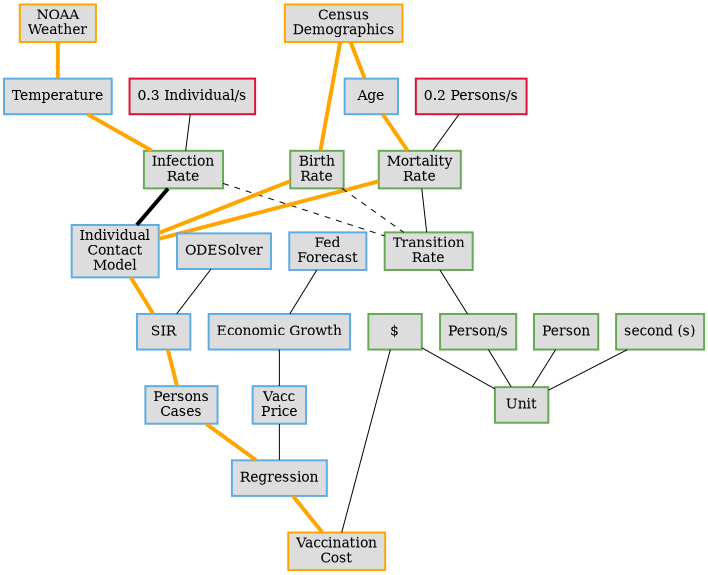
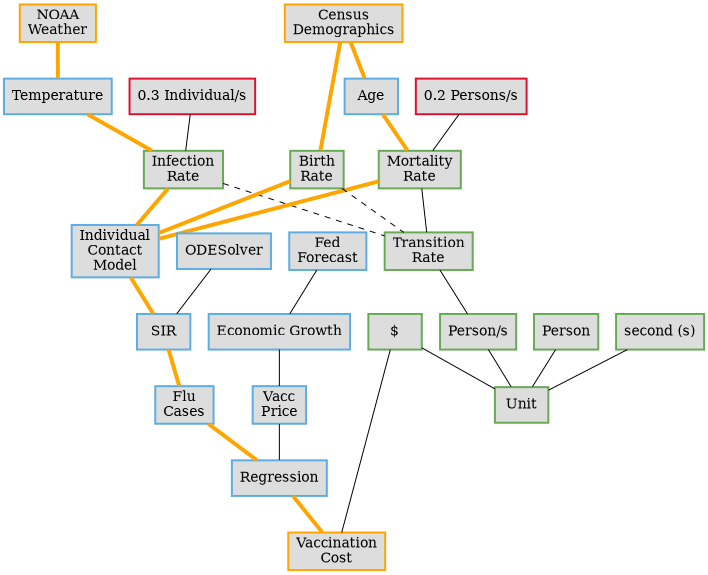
(152, 207) -> (152, 207)
(181, 405) -> (184, 405)
